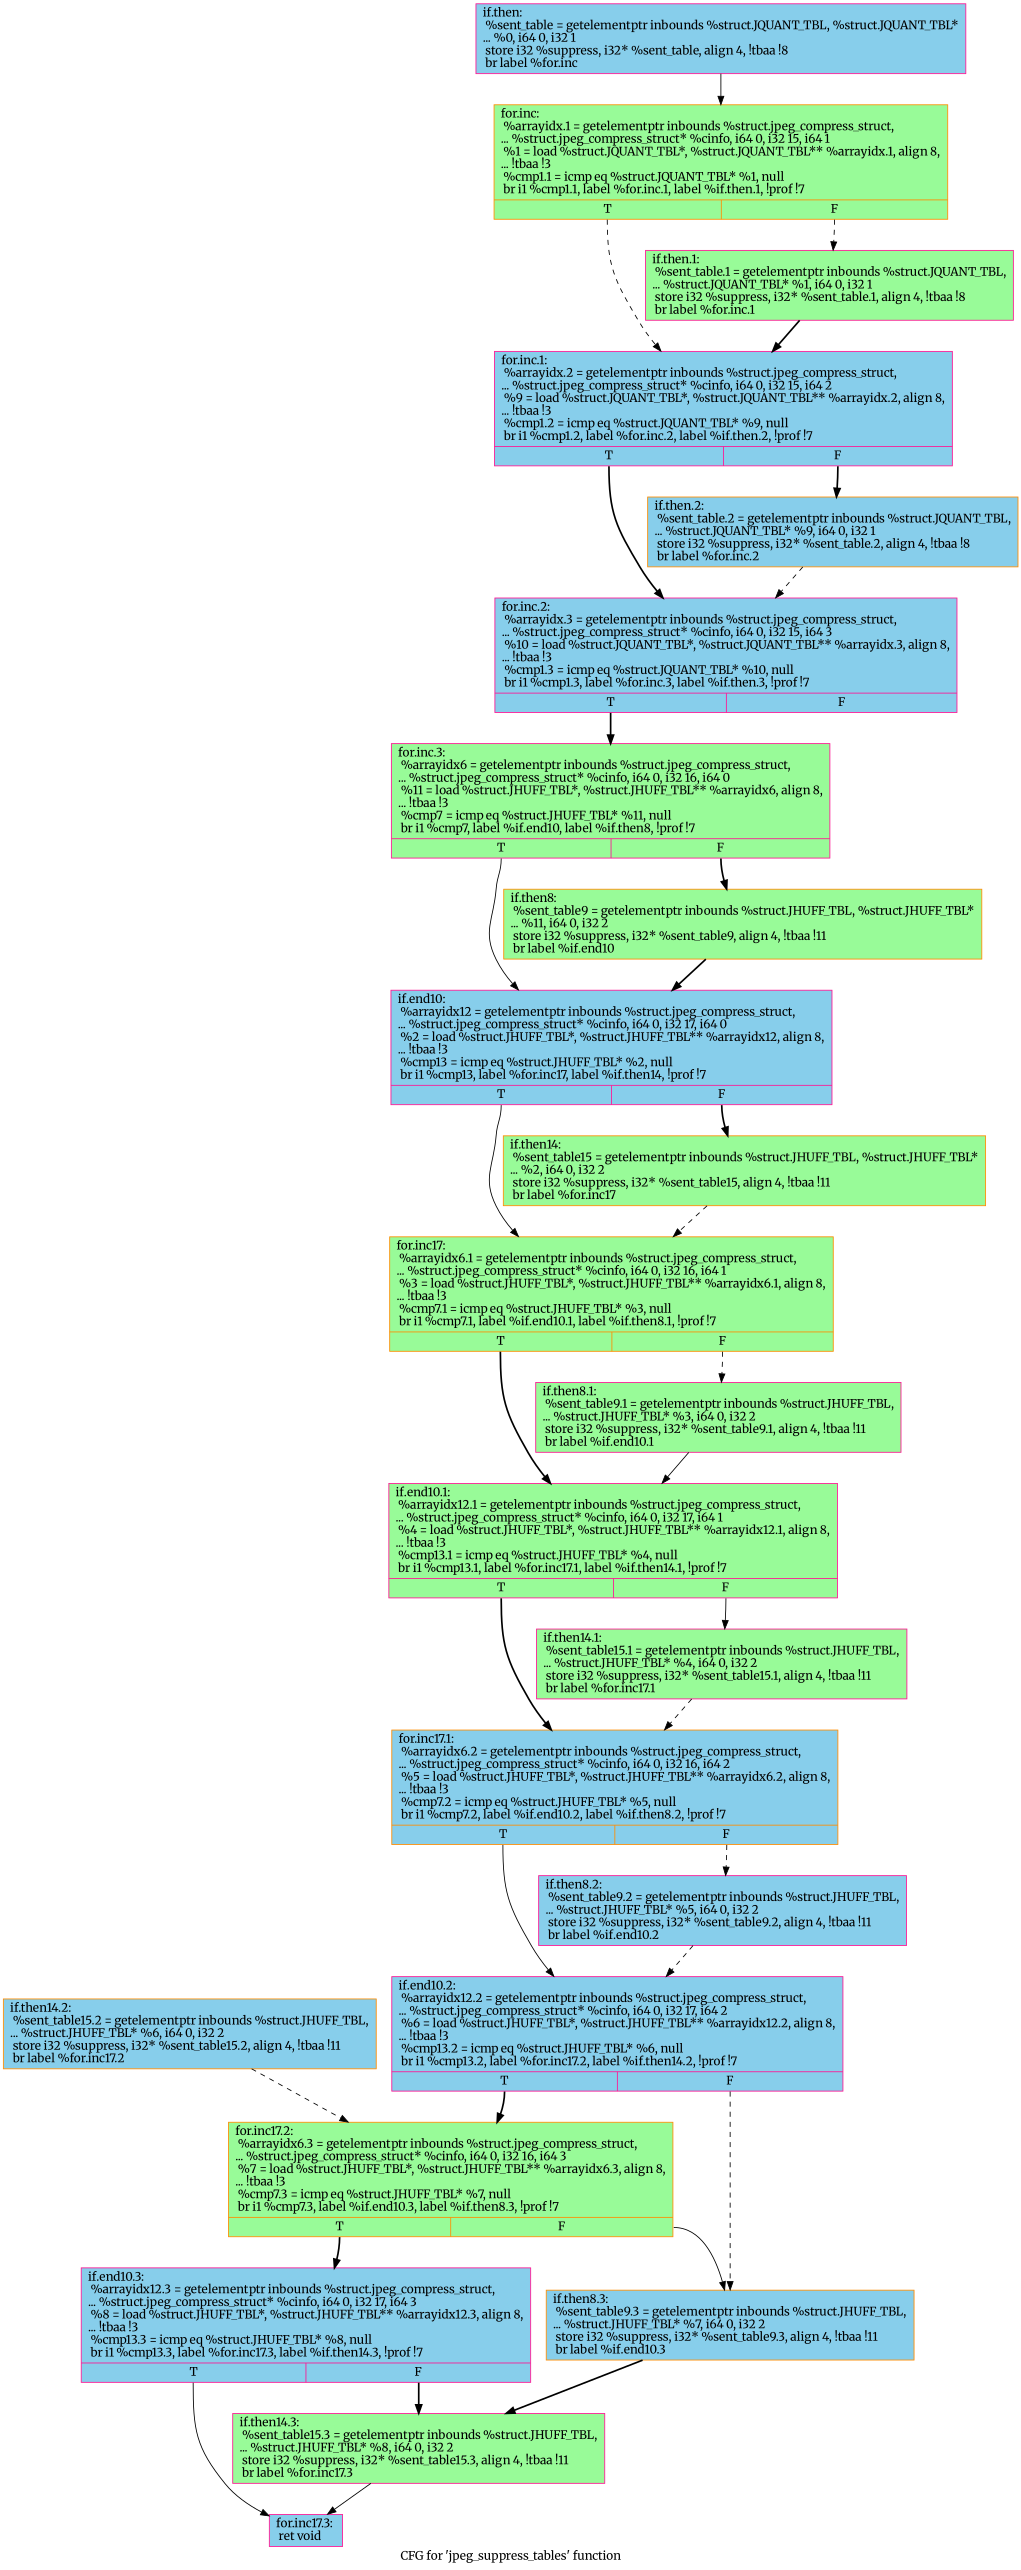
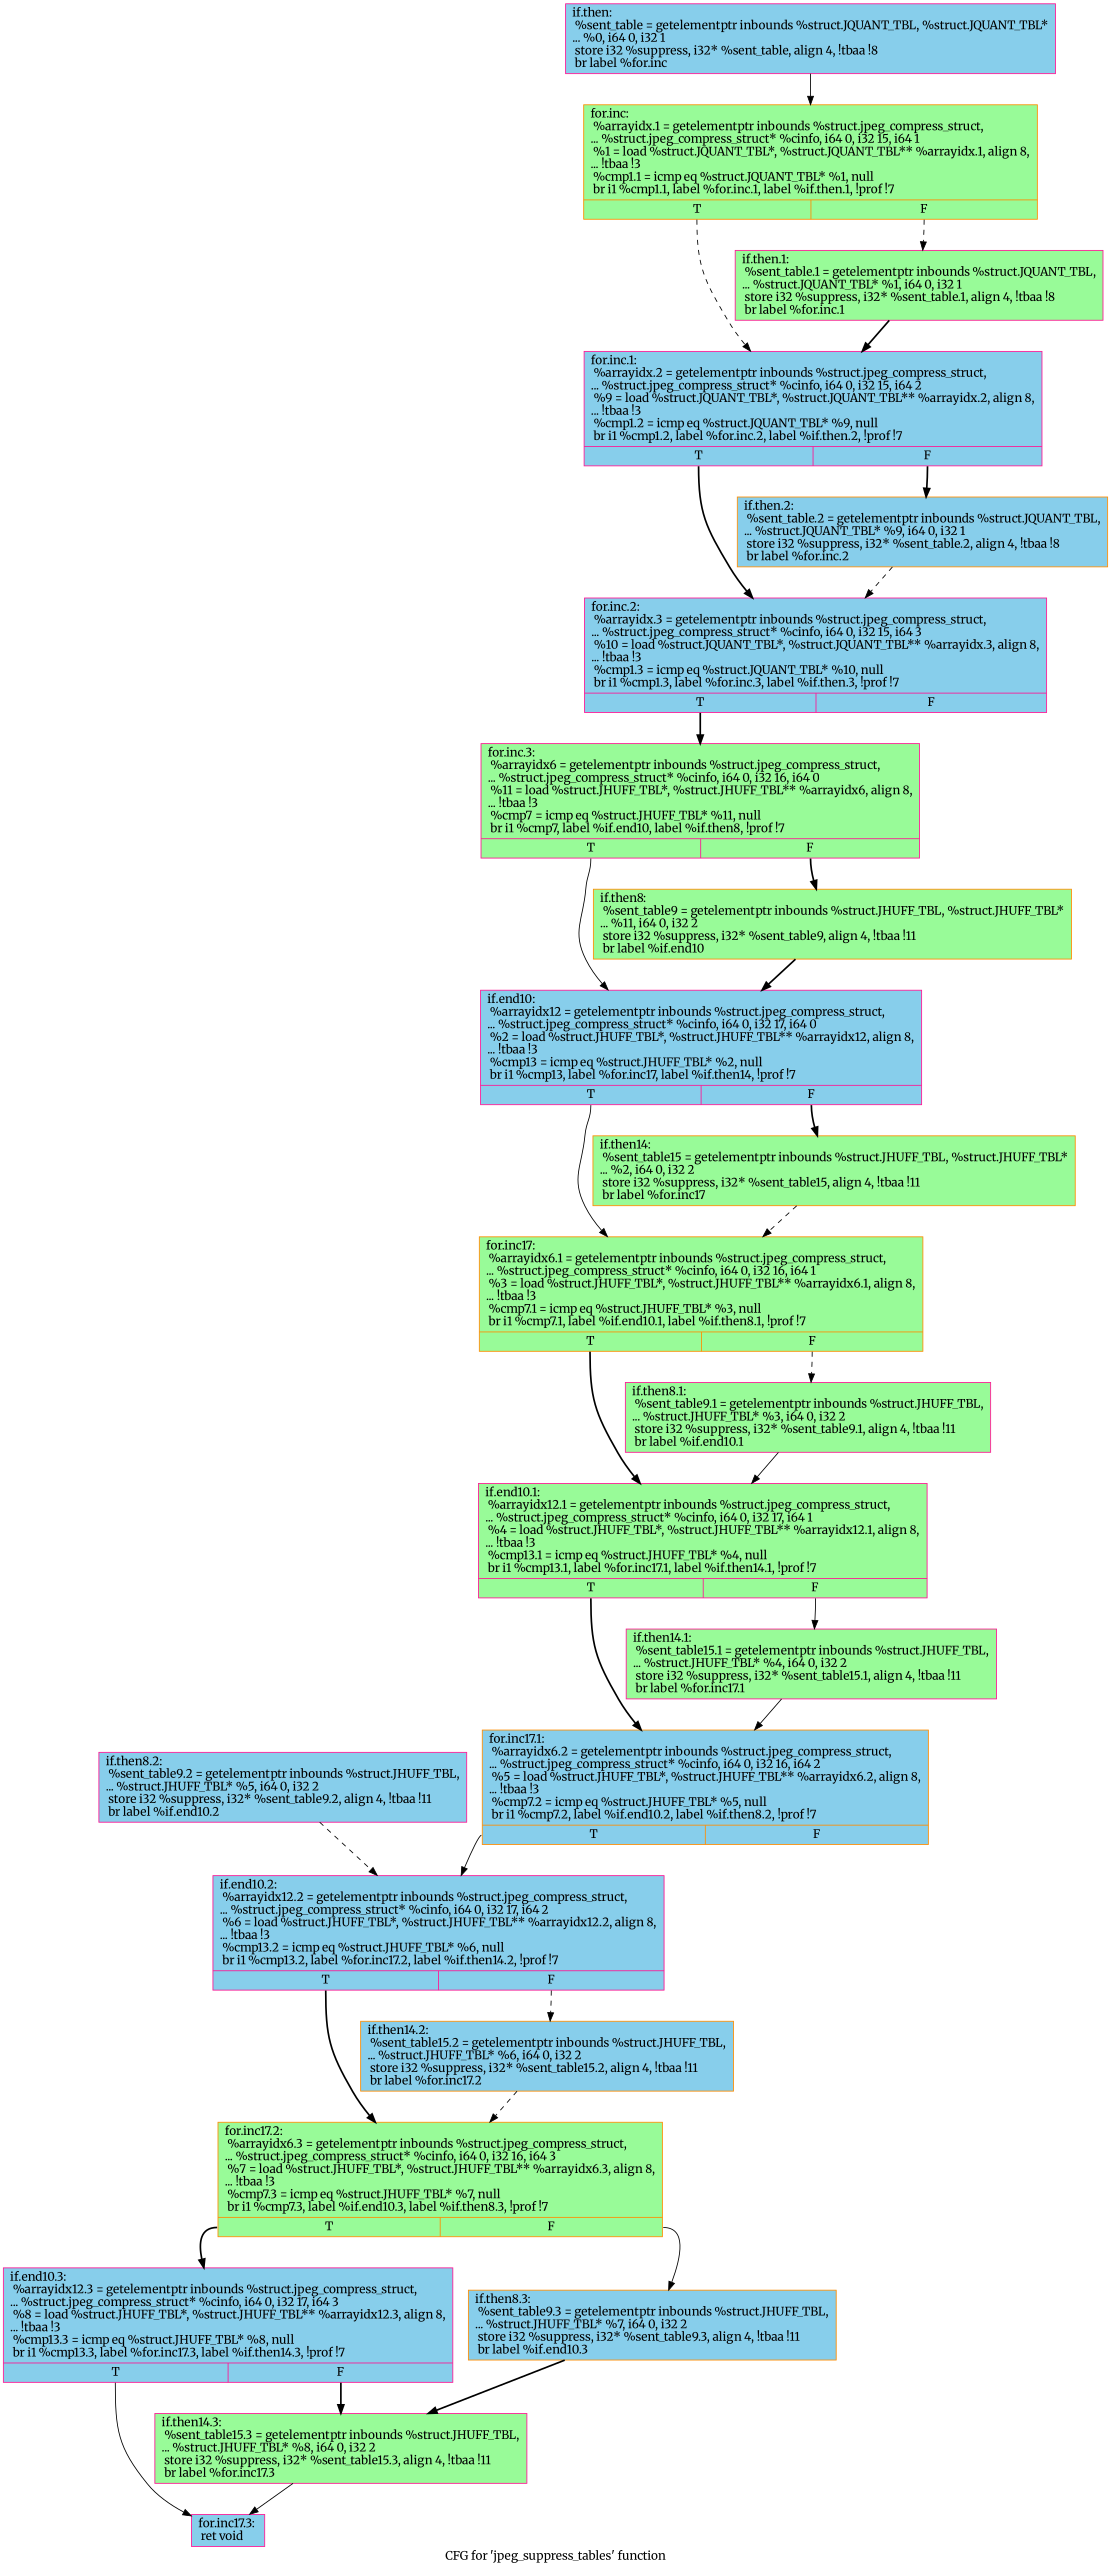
(681, 1711) -> (771, 1711)
(727, 1856) -> none
(730, 2186) -> (551, 2002)
